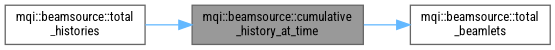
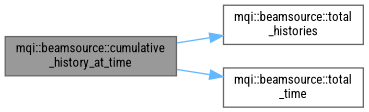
(162, 25) -> (193, 40)
(480, 25) -> (293, 88)
